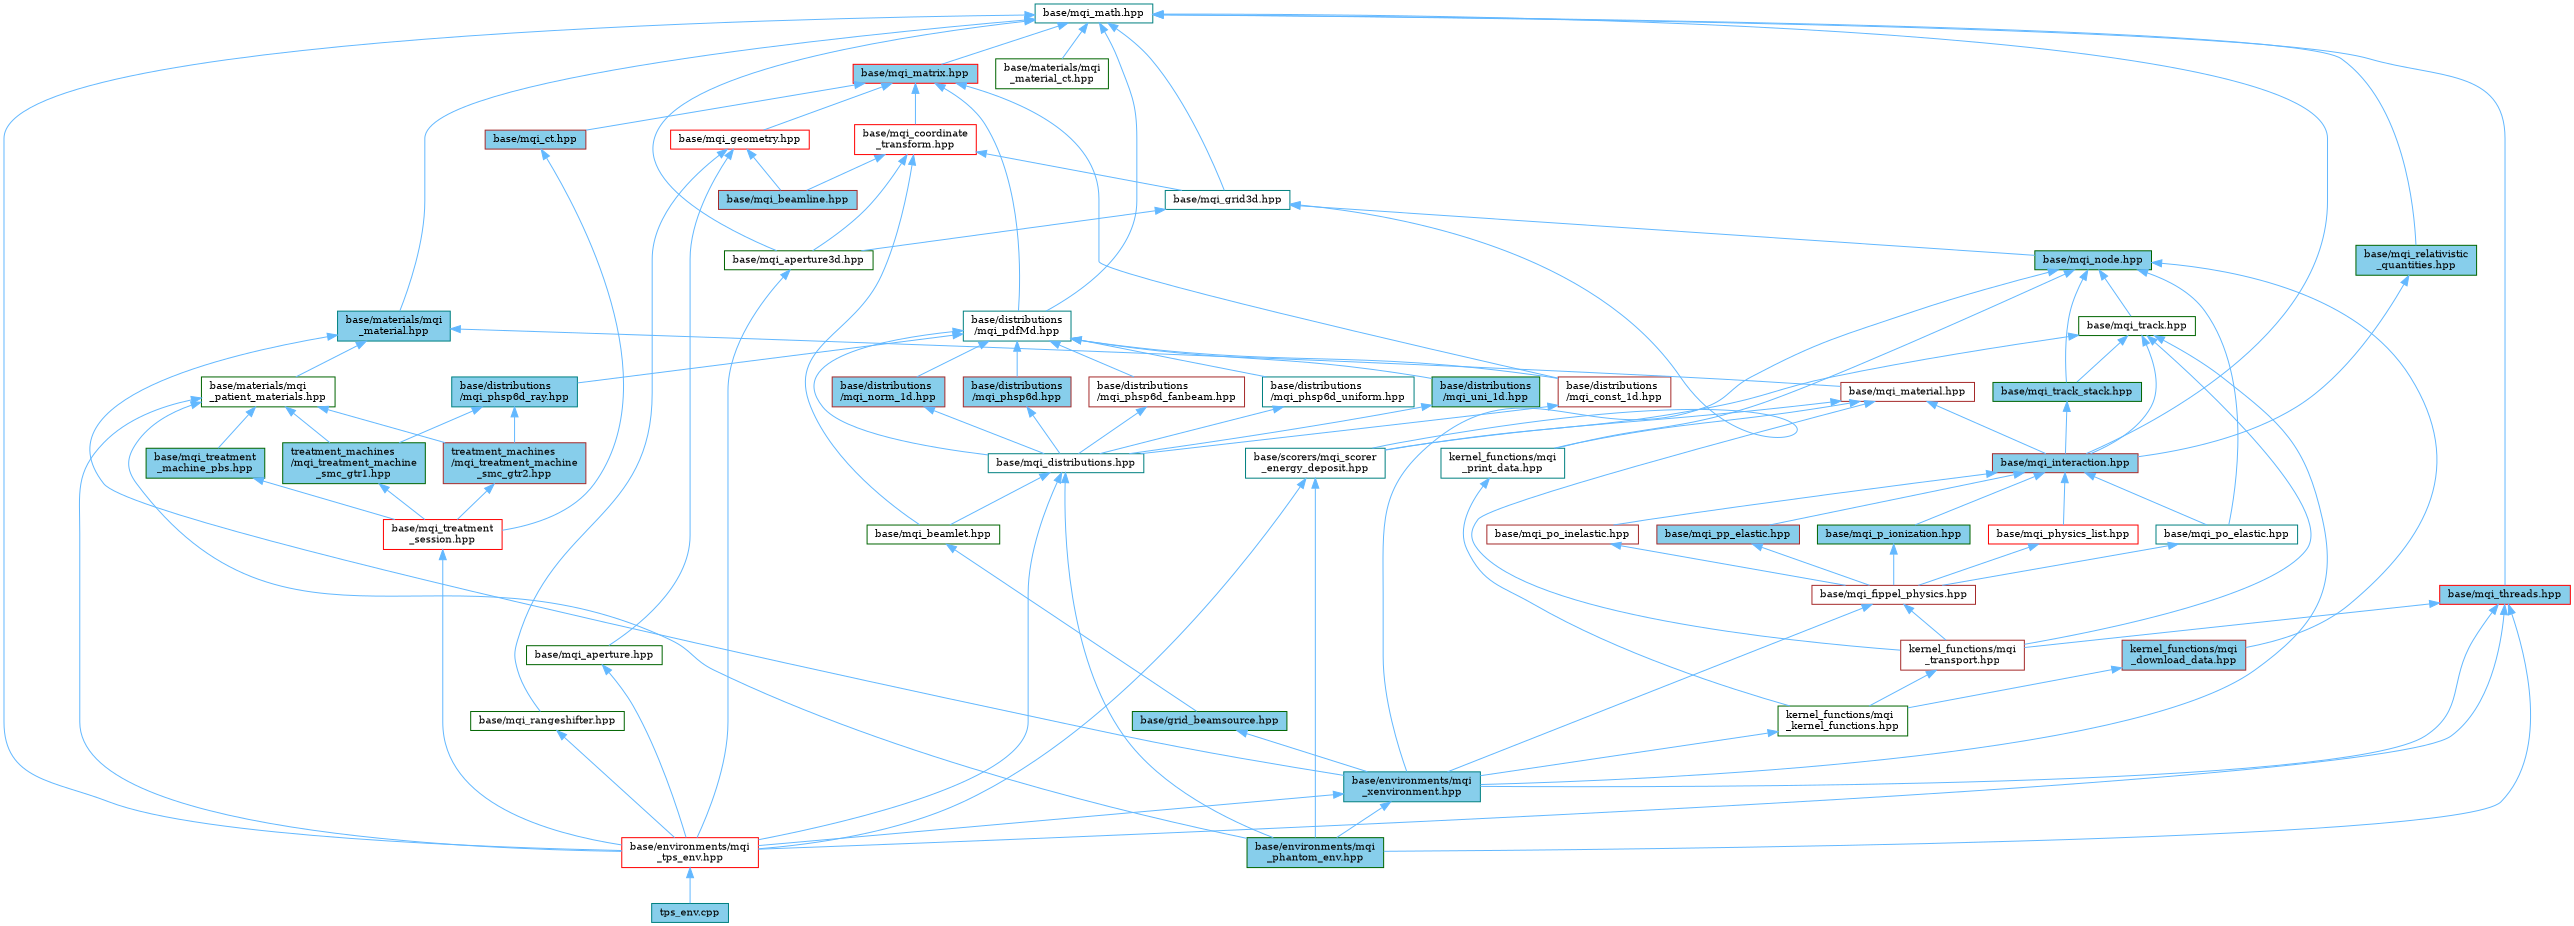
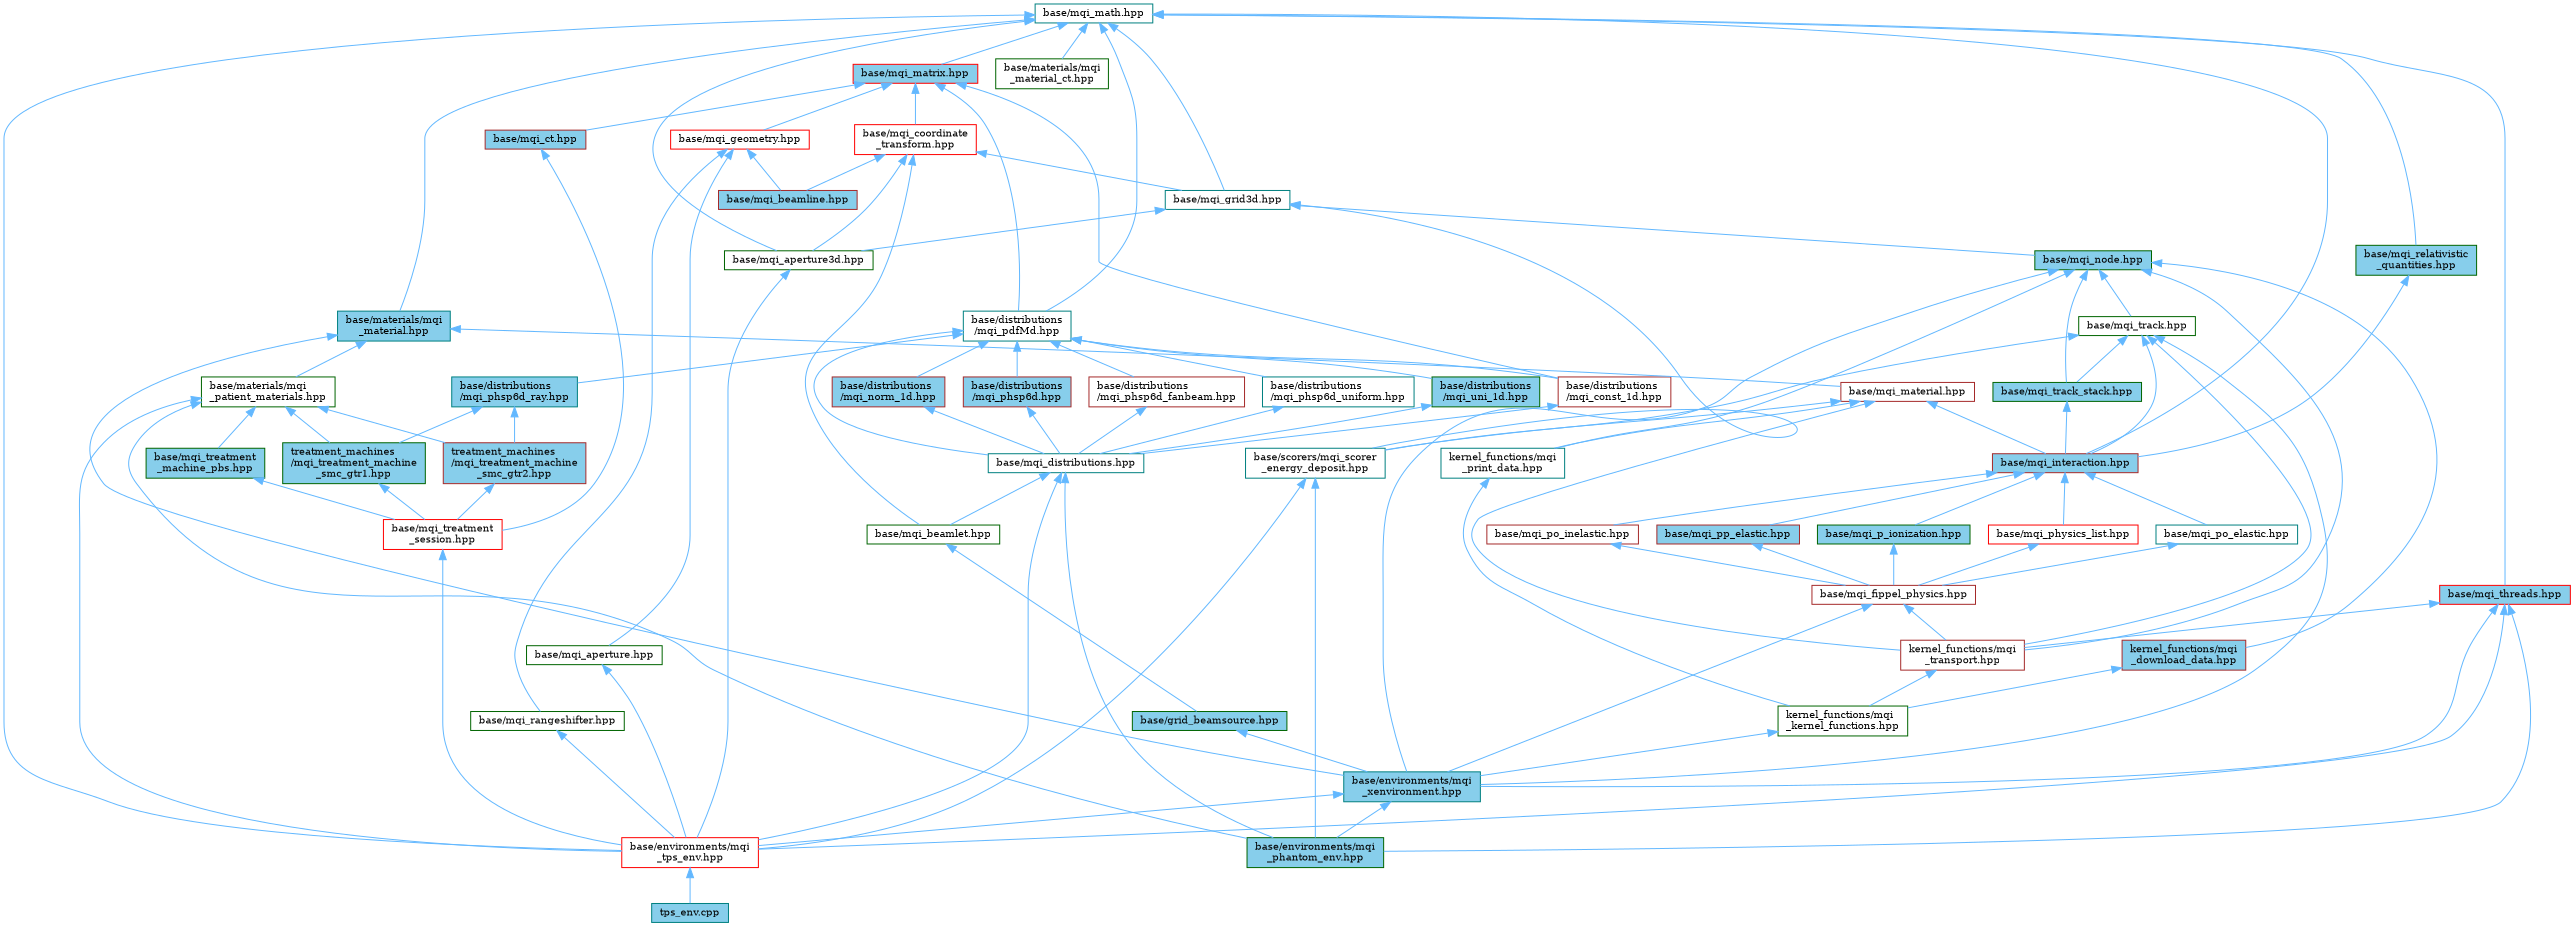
(2227, 359) -> (2331, 528)
